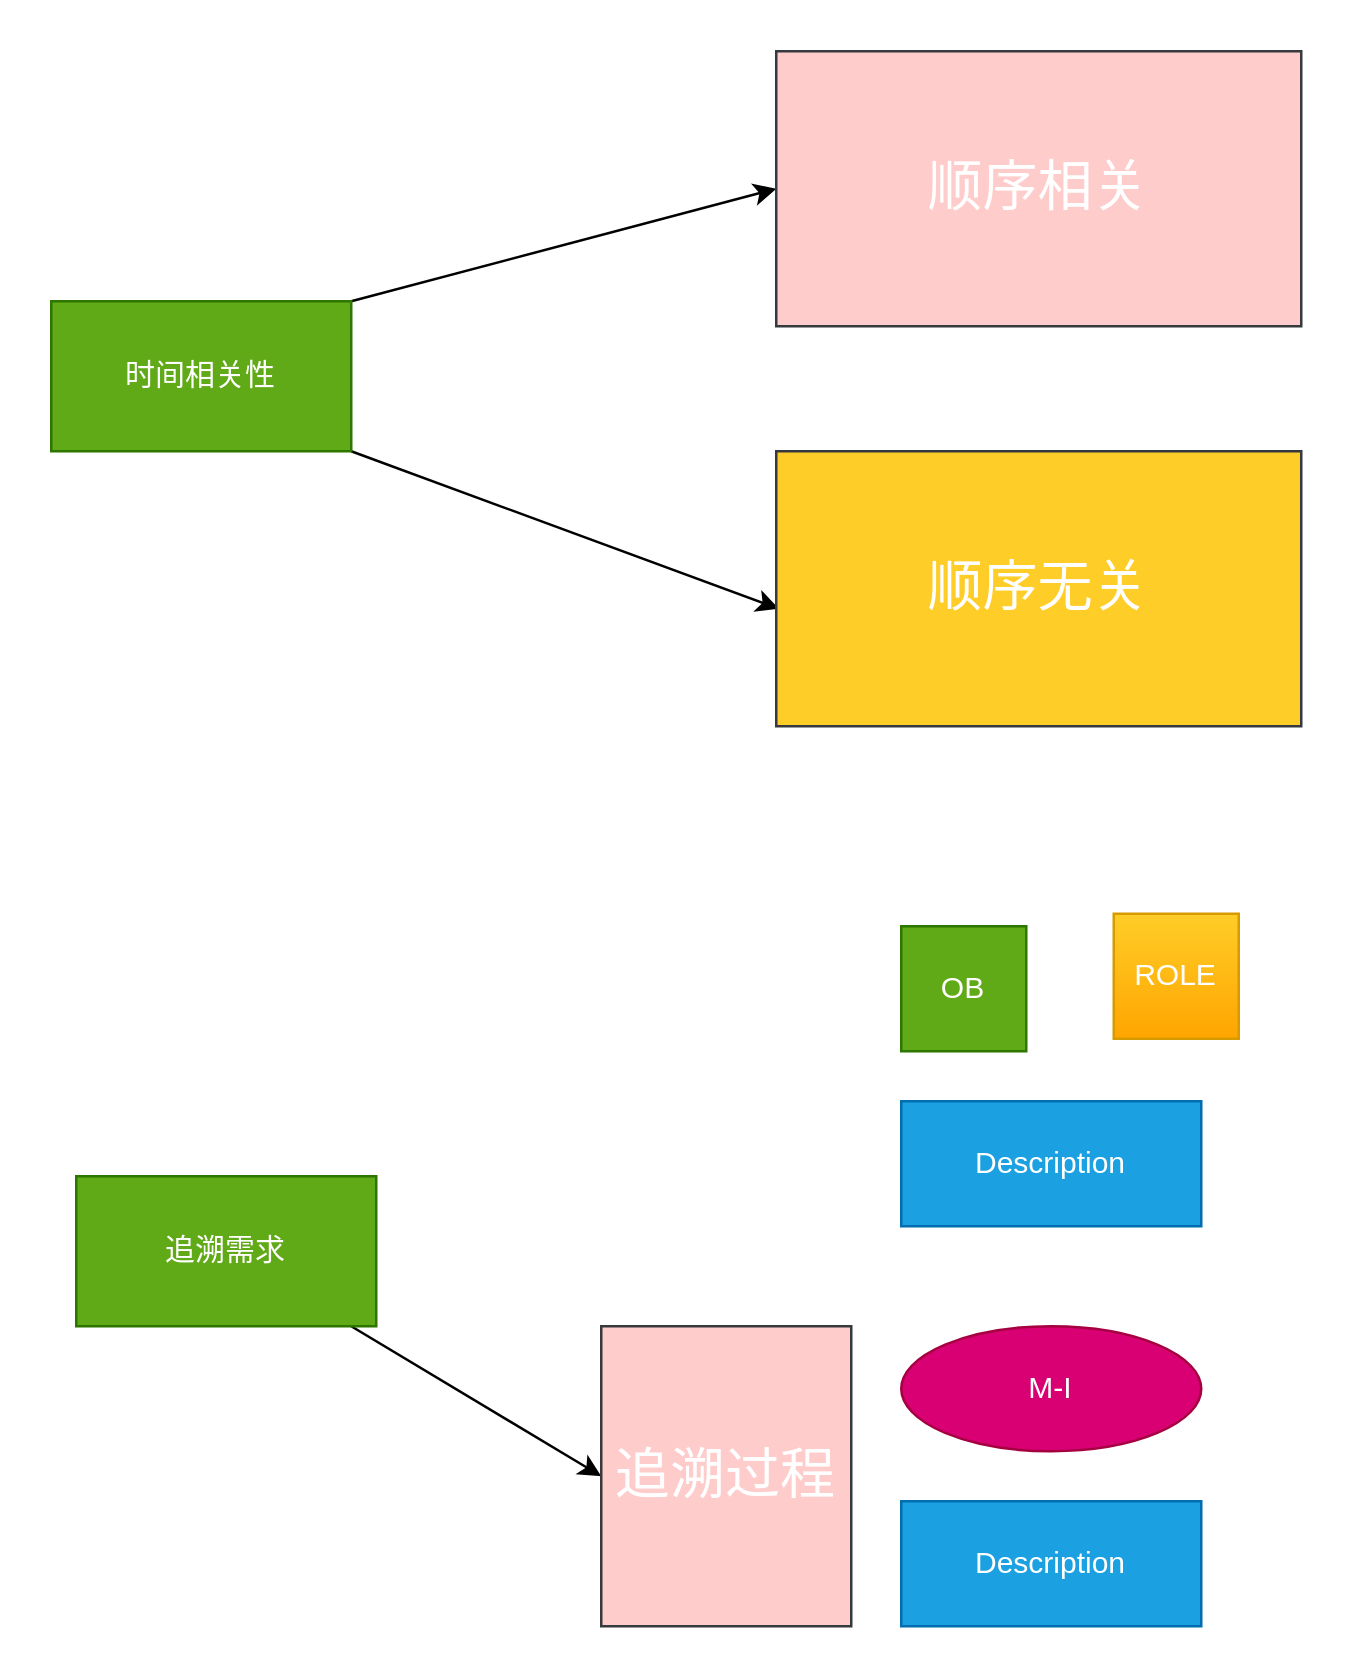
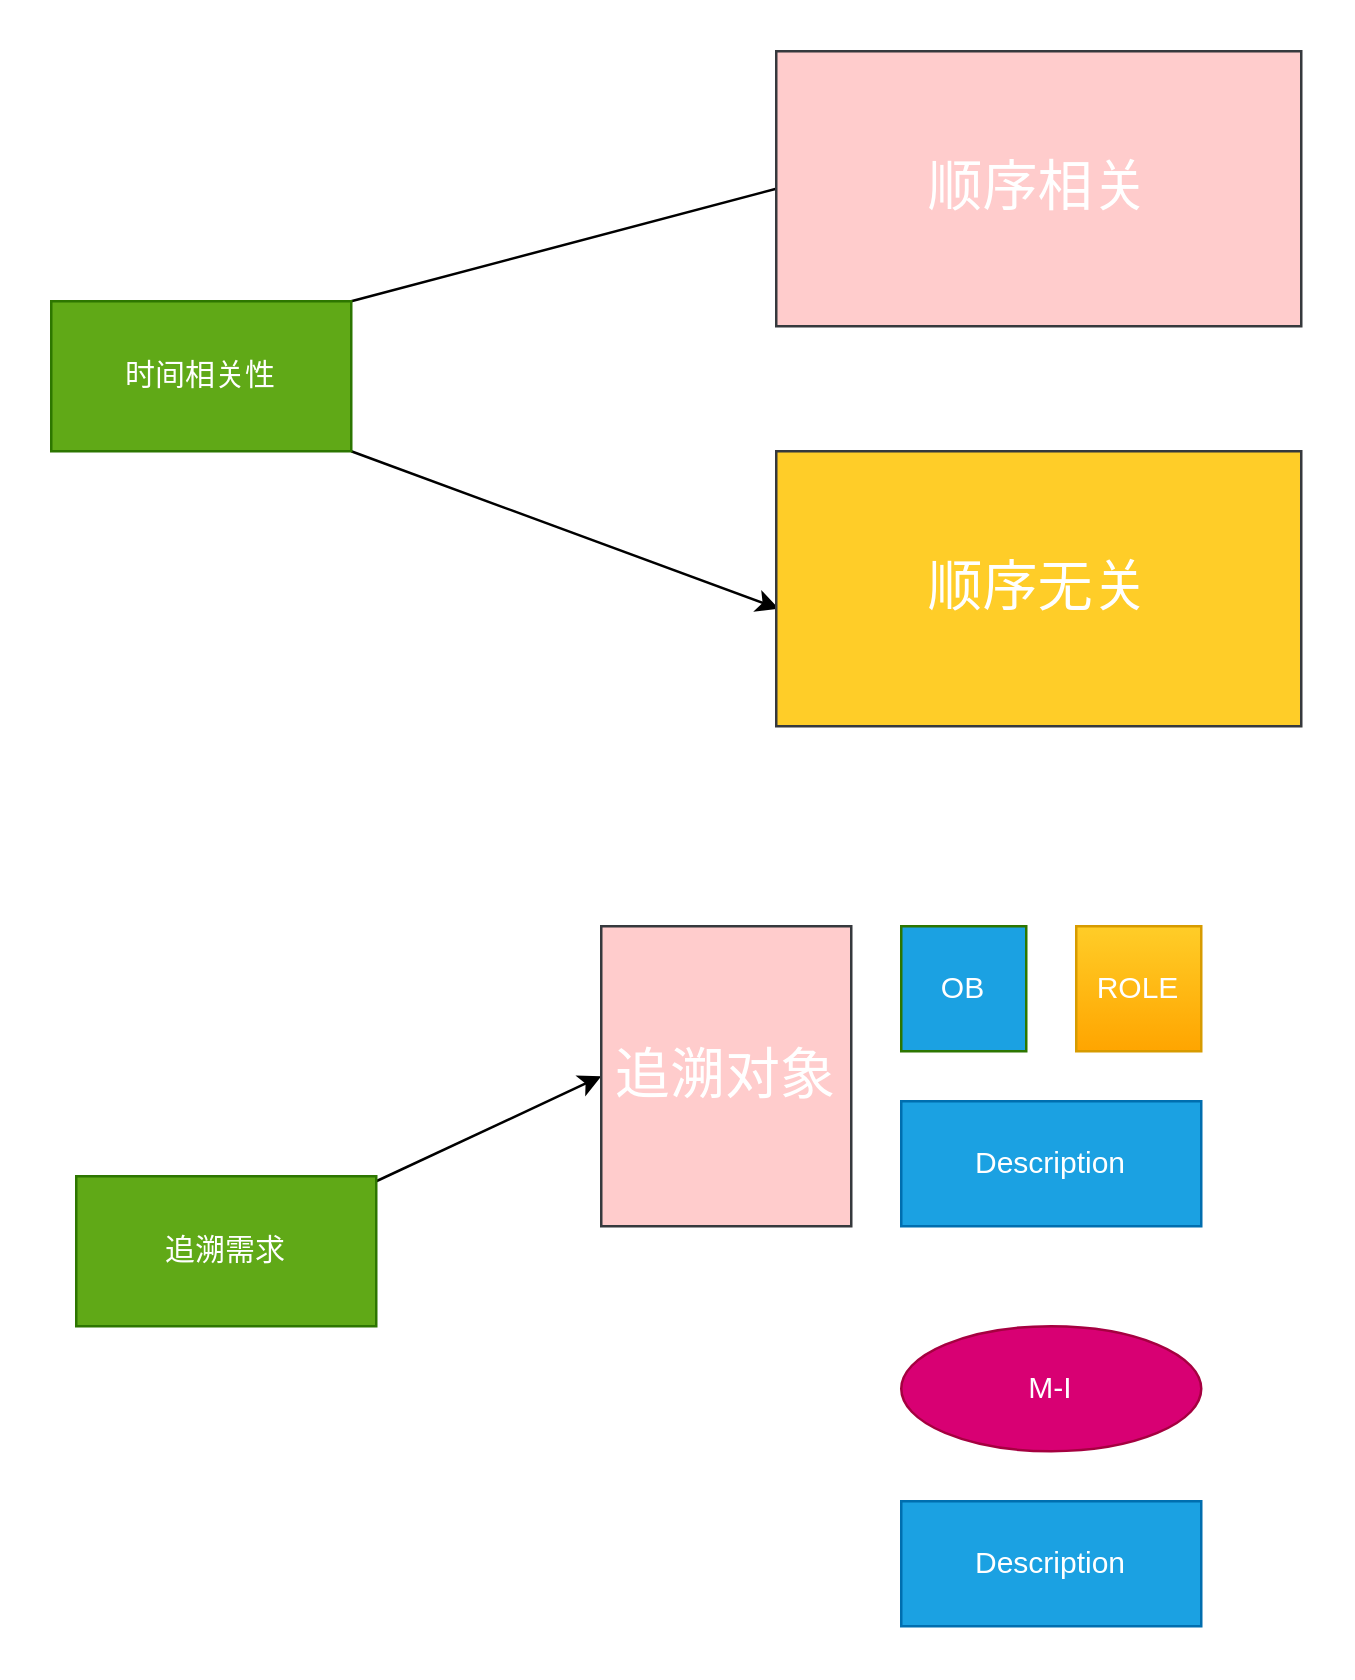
(759, 193) -> (766, 192)
(1176, 976) -> (1139, 989)
(964, 989) -> (964, 989)
none -> (726, 1076)
none -> (482, 1132)
(469, 1397) -> none
(726, 1476) -> none
